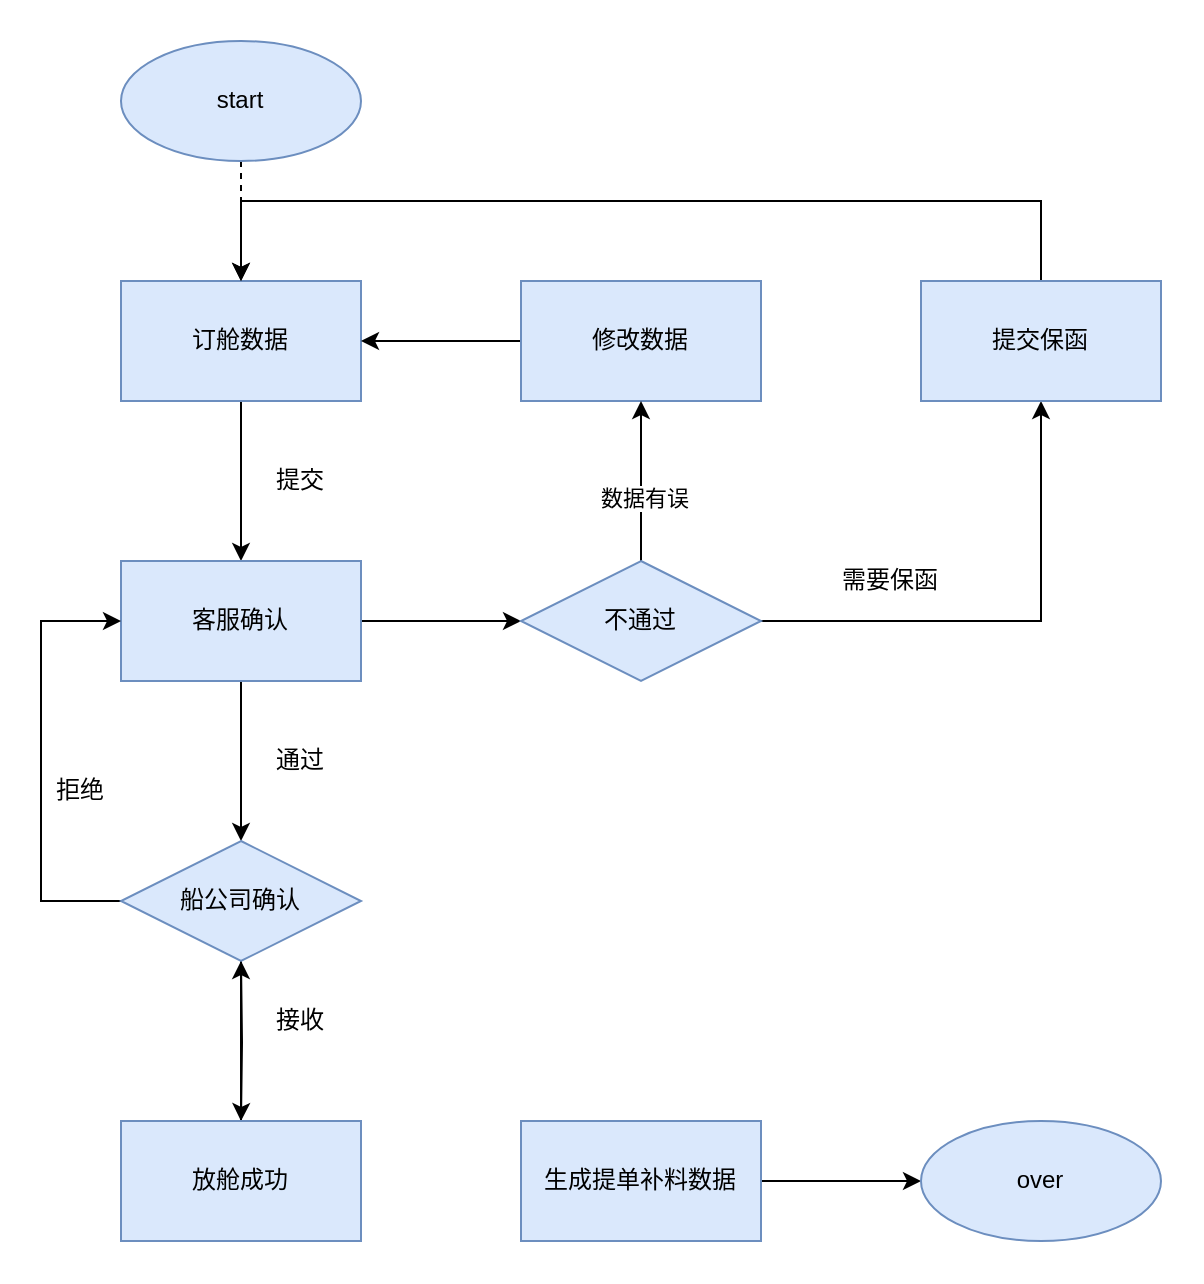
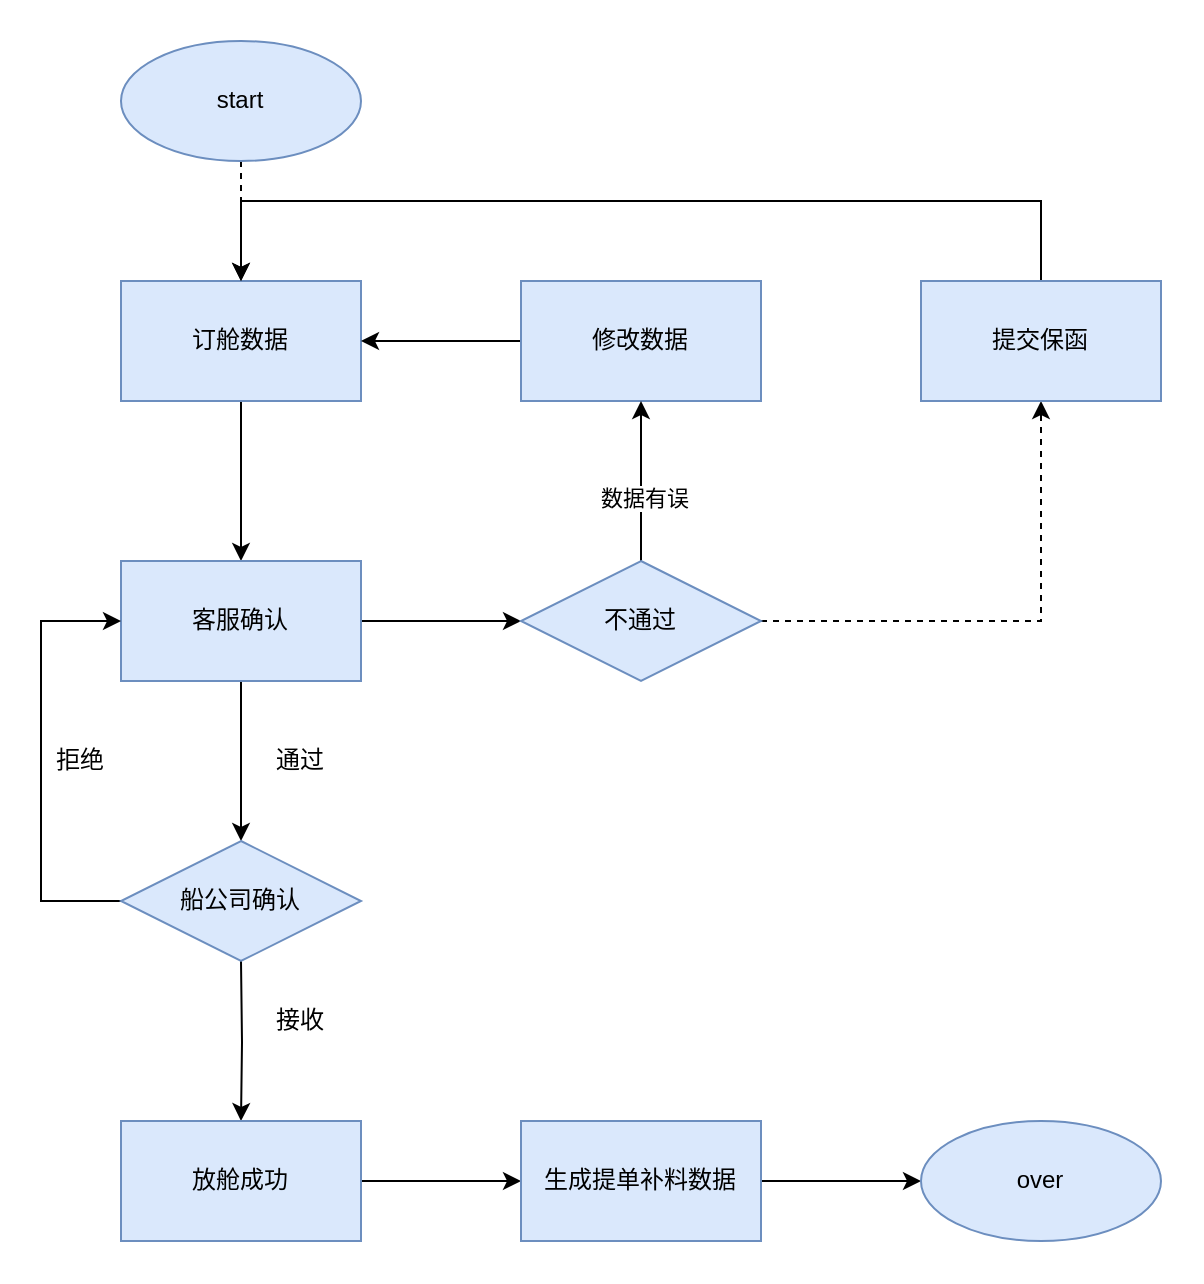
(301, 481) -> none
(891, 581) -> none
(1005, 621) -> (1005, 621)
(81, 791) -> (81, 761)
(241, 1119) -> (434, 1181)
